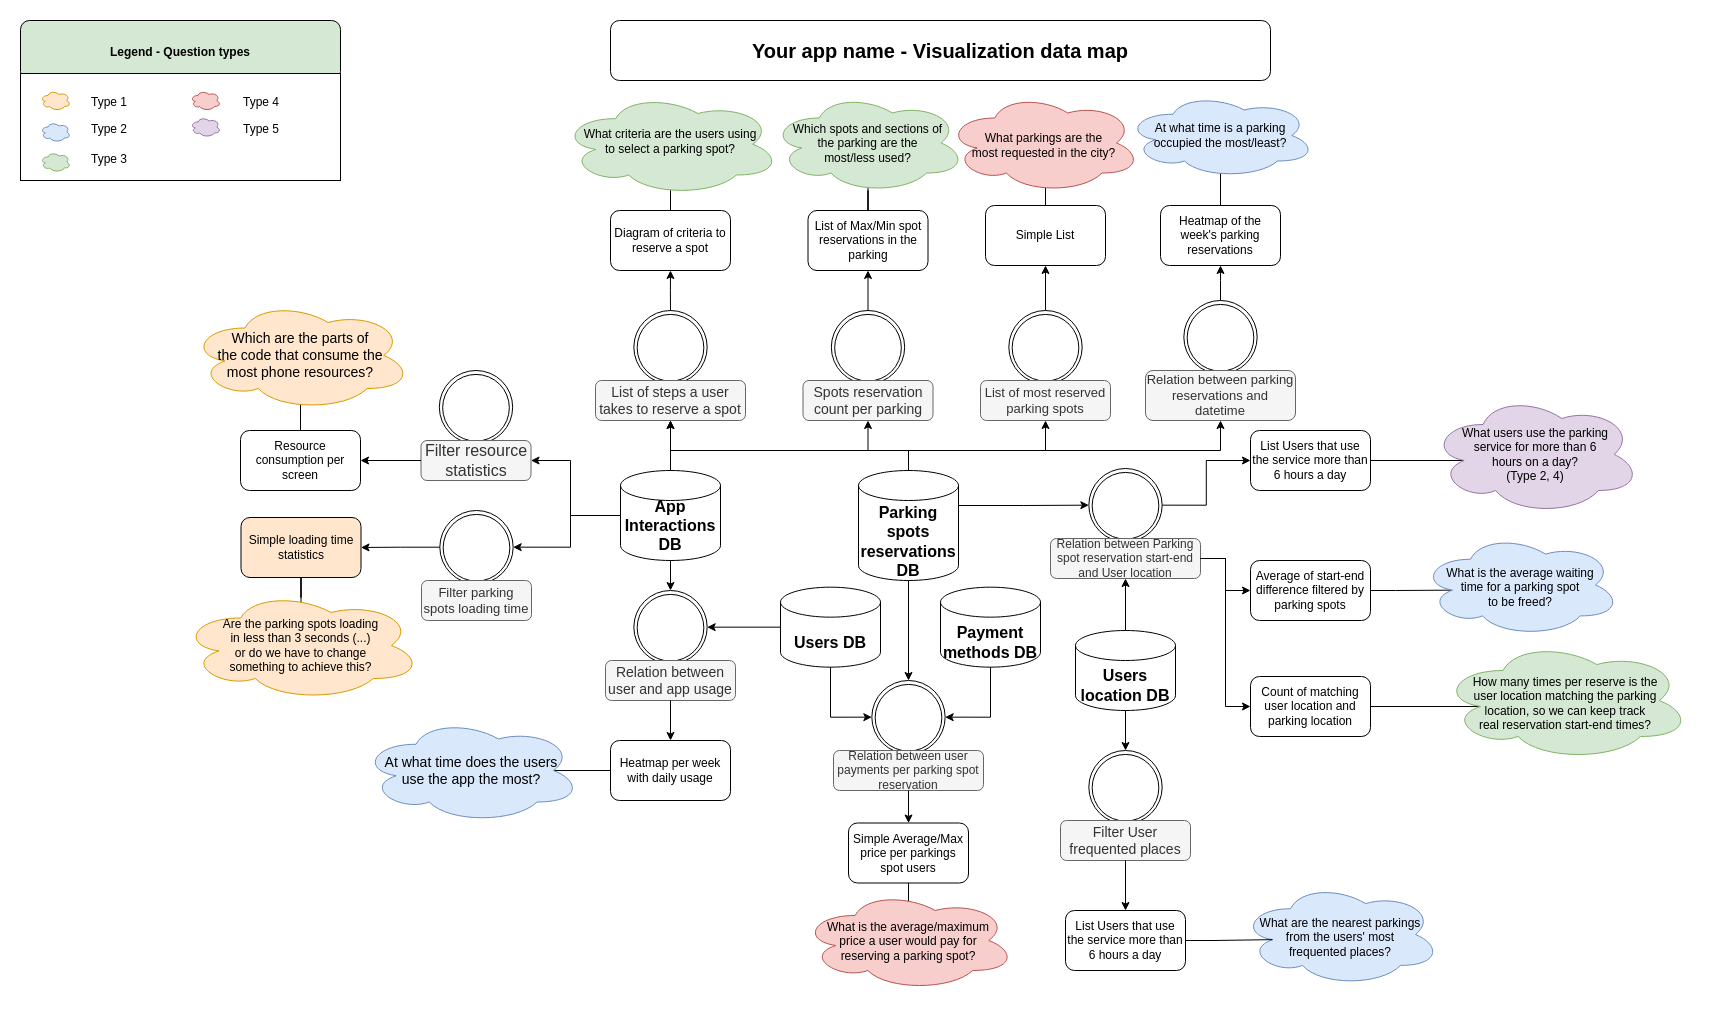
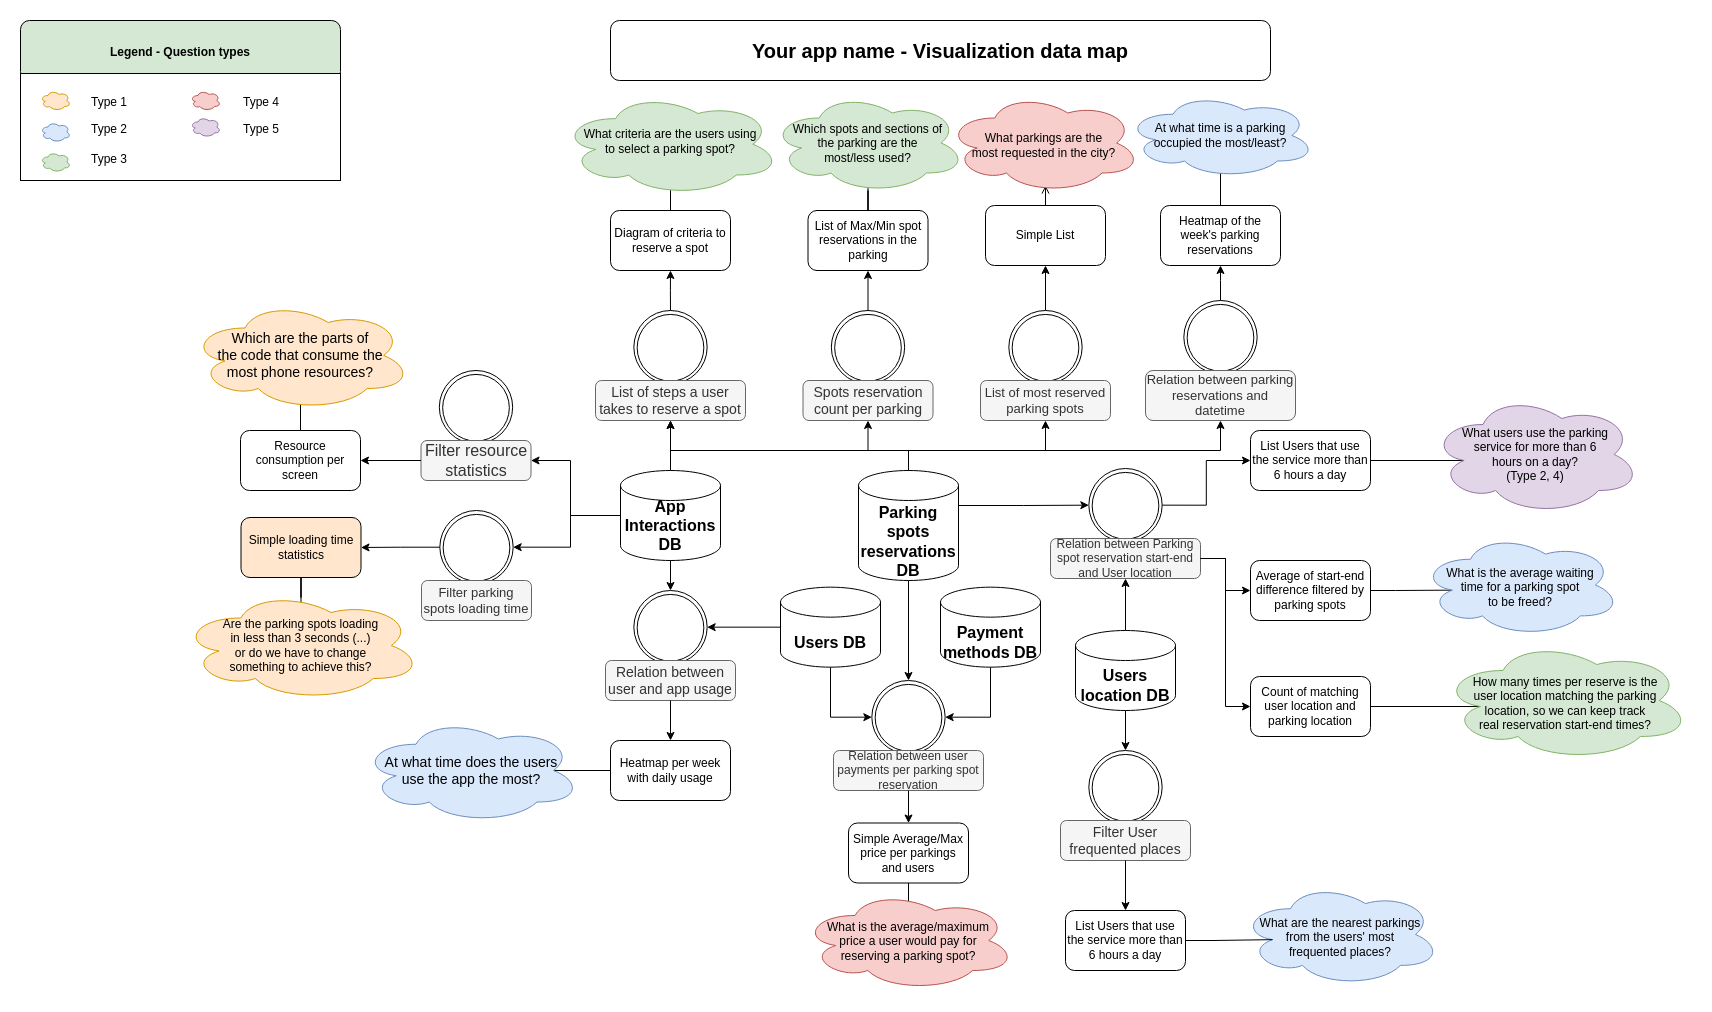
(1046, 191) -> (1046, 191)
(909, 854) -> (909, 854)
